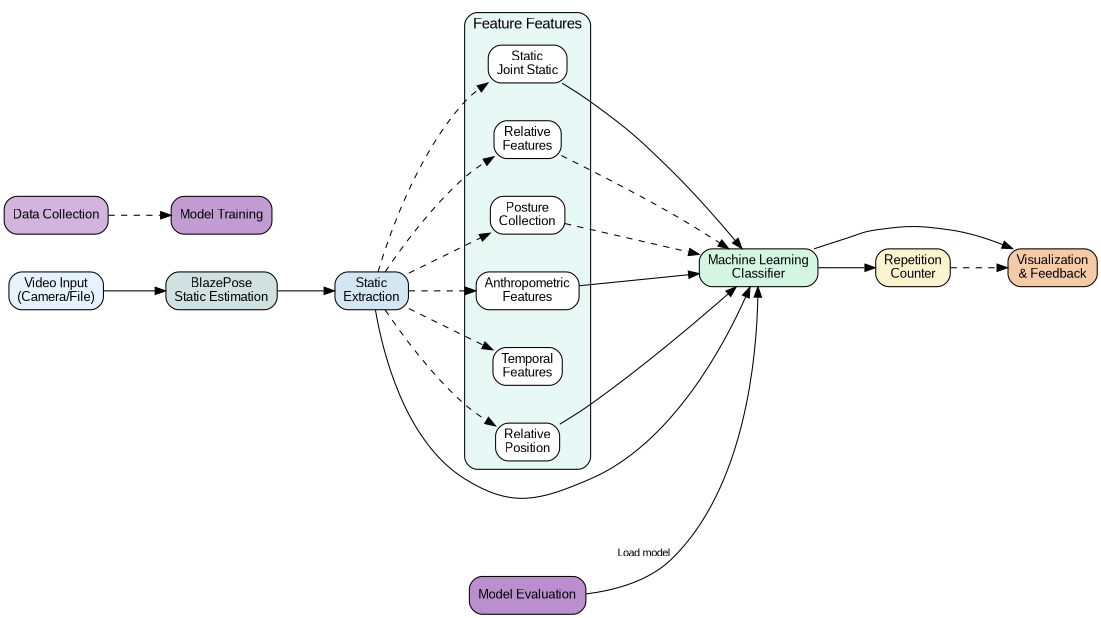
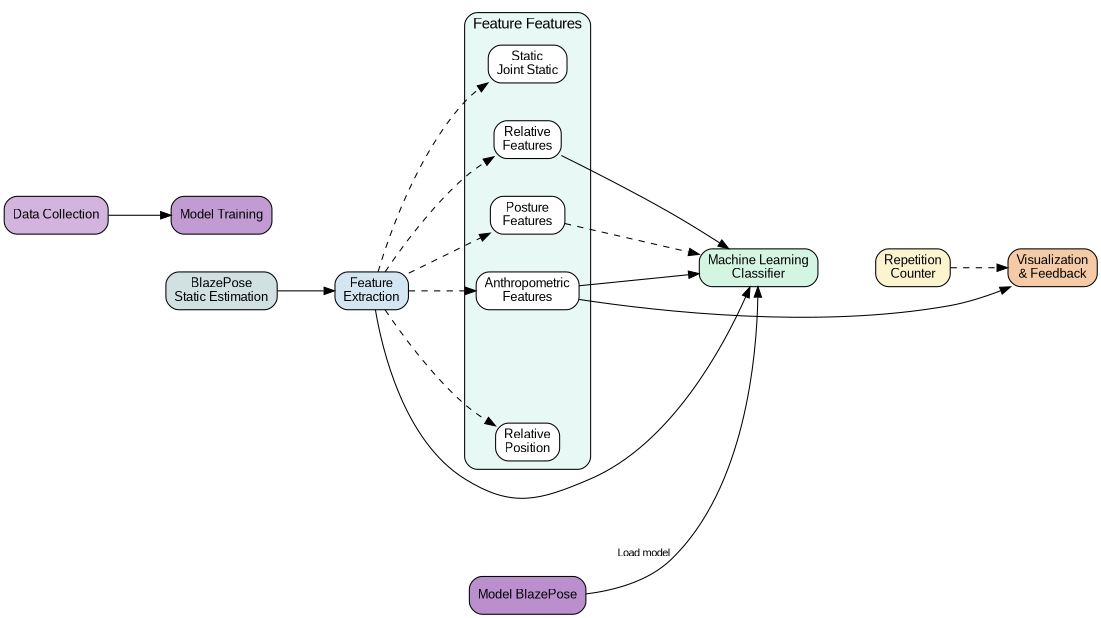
(655, 155) -> none
(642, 197) -> (642, 197)
(134, 215) -> (134, 215)
(528, 215) -> (528, 215)
(908, 227) -> (791, 317)
(841, 268) -> none
(56, 291) -> none
(372, 291) -> (372, 291)
(646, 362) -> none
(528, 366) -> none
(528, 595) -> (528, 595)
